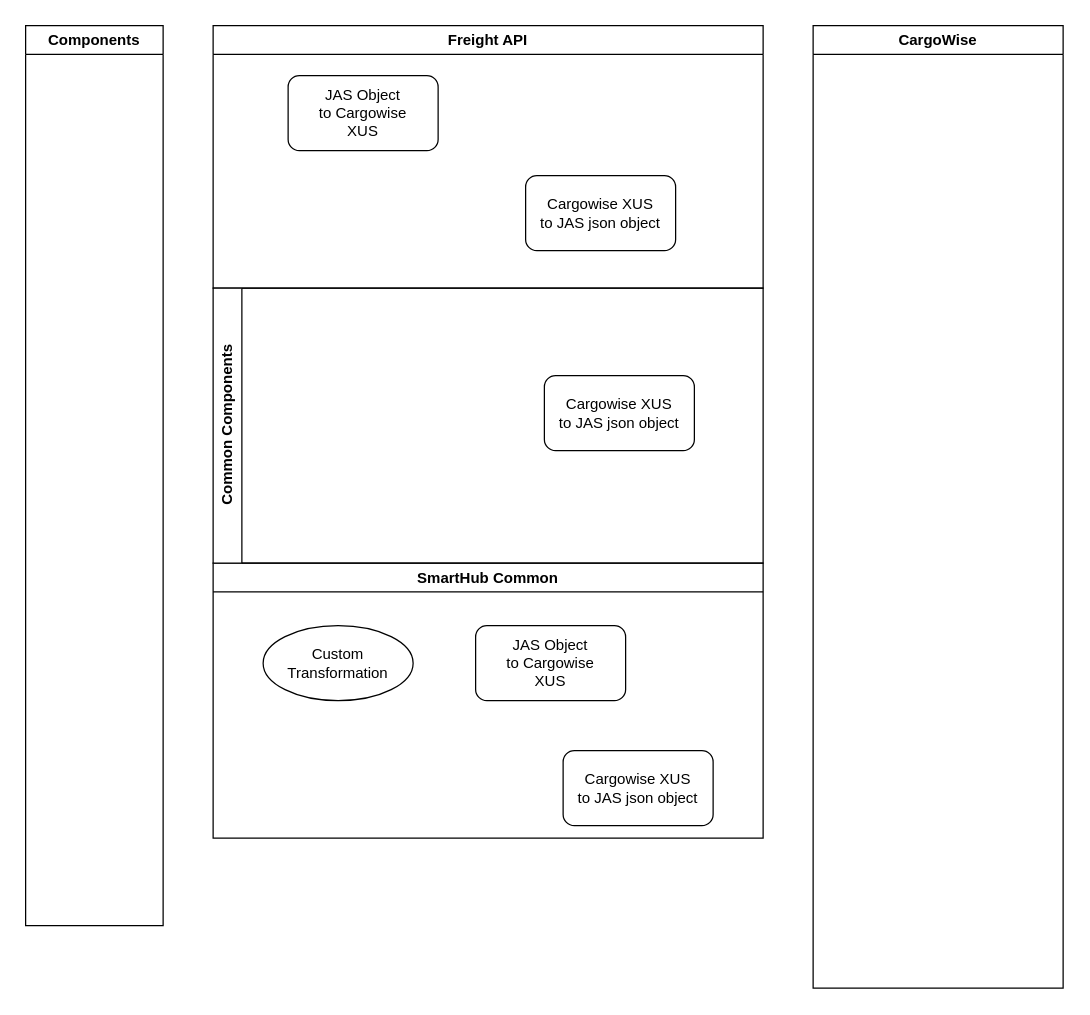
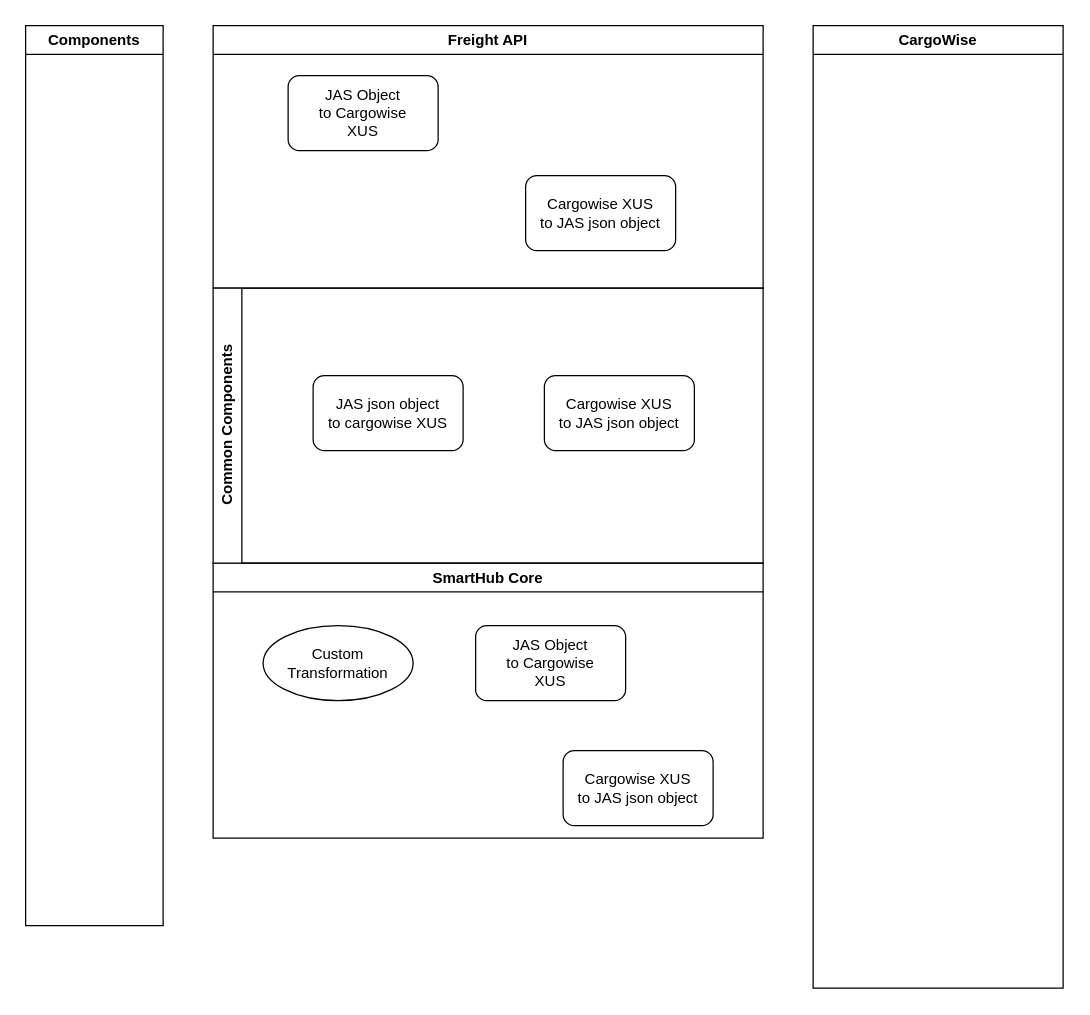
none -> (388, 413)
(488, 578) -> (488, 578)
